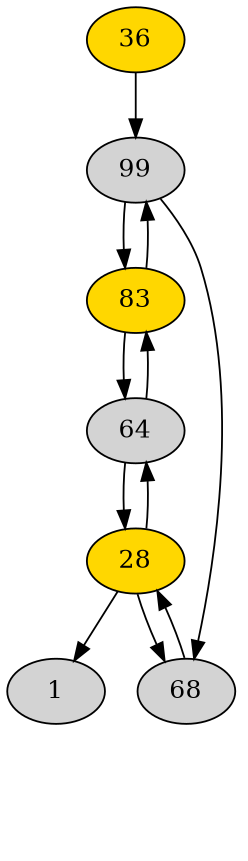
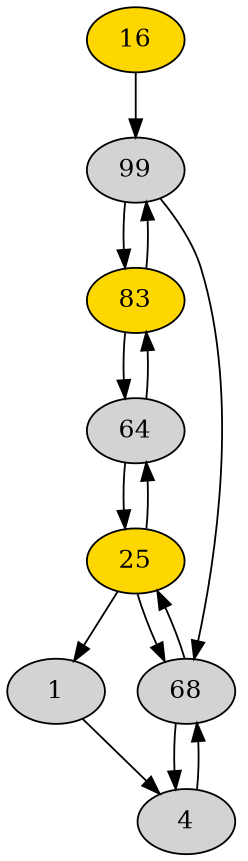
(136, 40) -> (136, 40)
(136, 561) -> (136, 561)
none -> (186, 822)
